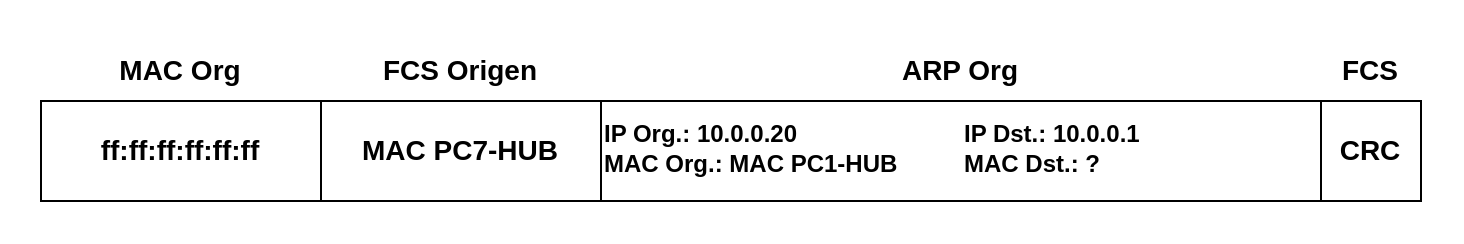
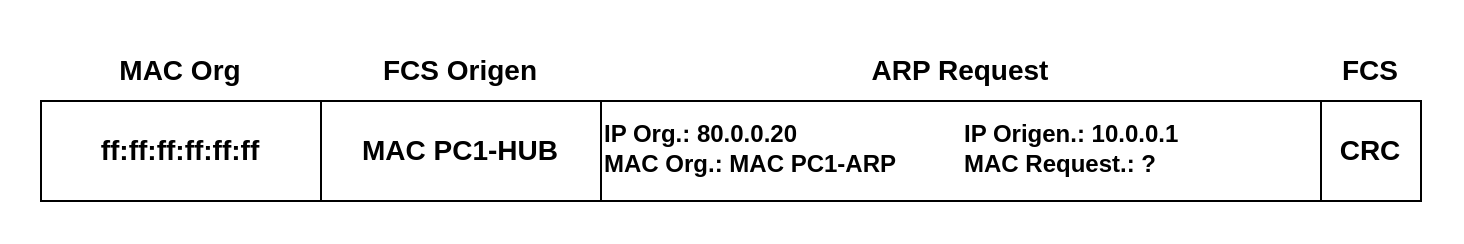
(961, 71) -> (961, 71)
(704, 135) -> (704, 135)
(1057, 135) -> (1074, 135)
(461, 151) -> (461, 151)
(731, 165) -> (731, 165)
(1026, 165) -> (1053, 165)
